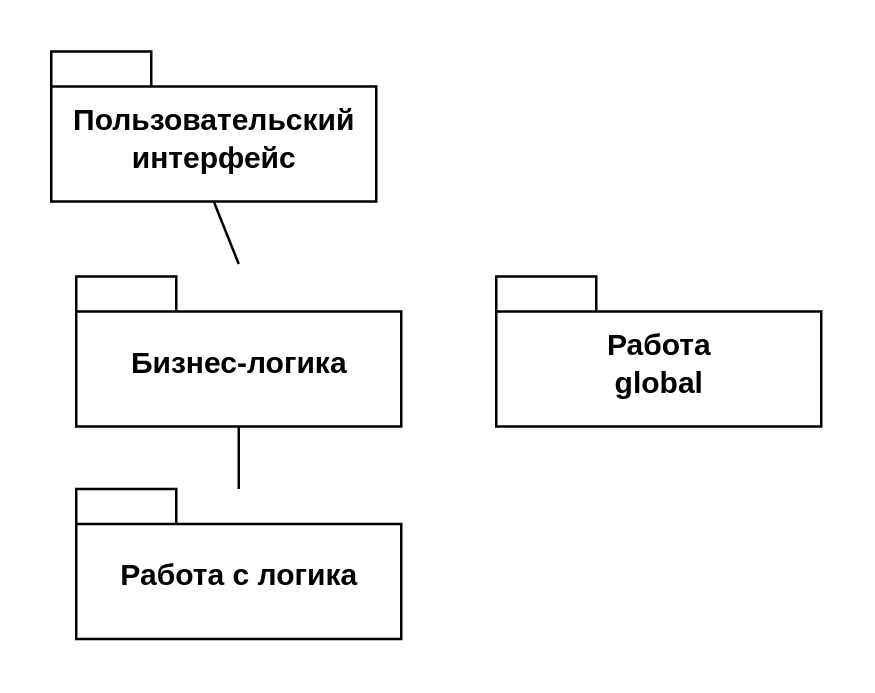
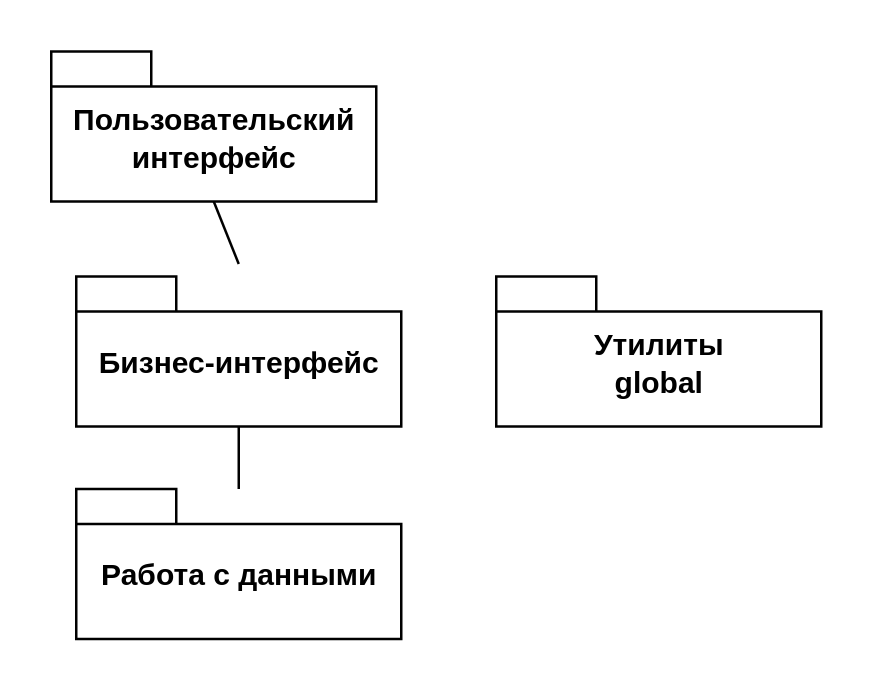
(240, 364) -> (240, 364)
(660, 364) -> (660, 364)
(240, 576) -> (240, 576)
